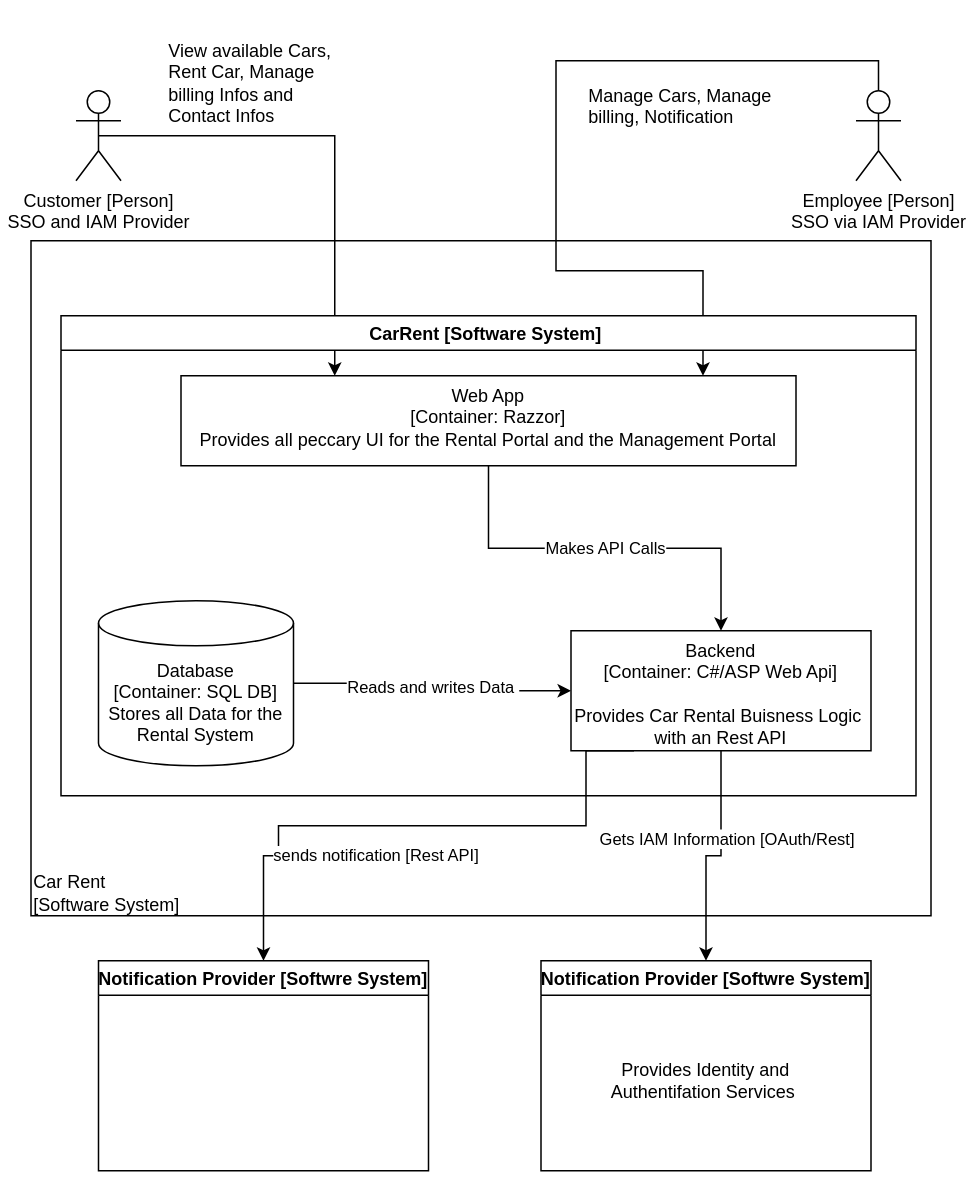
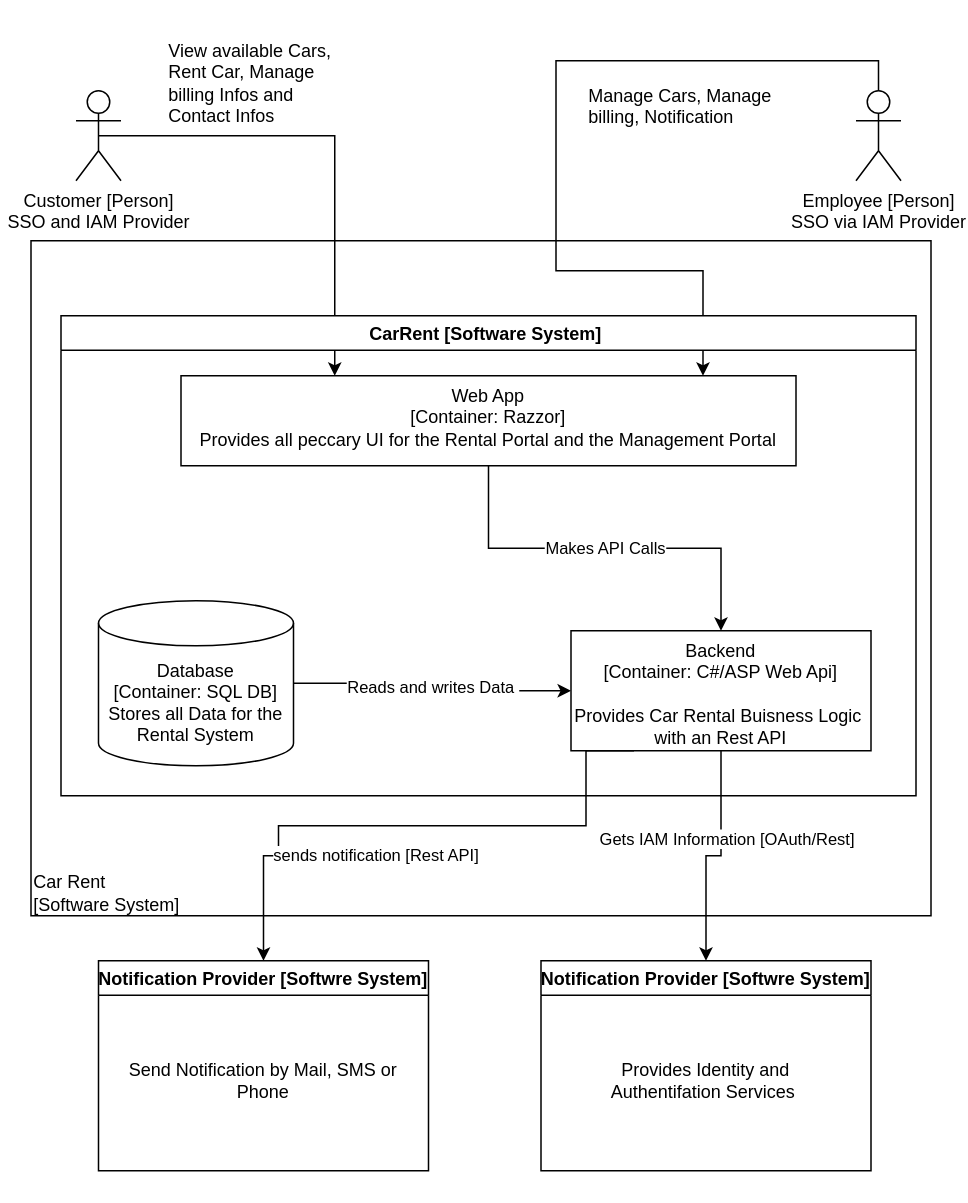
none -> (263, 1081)
